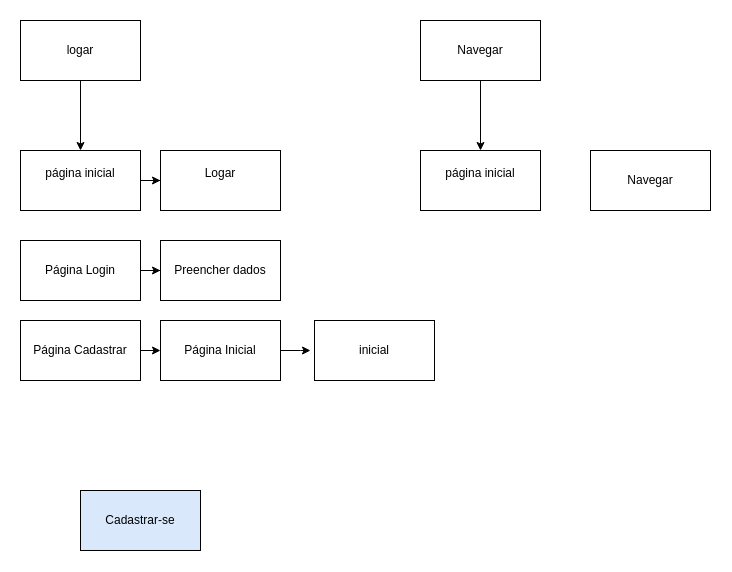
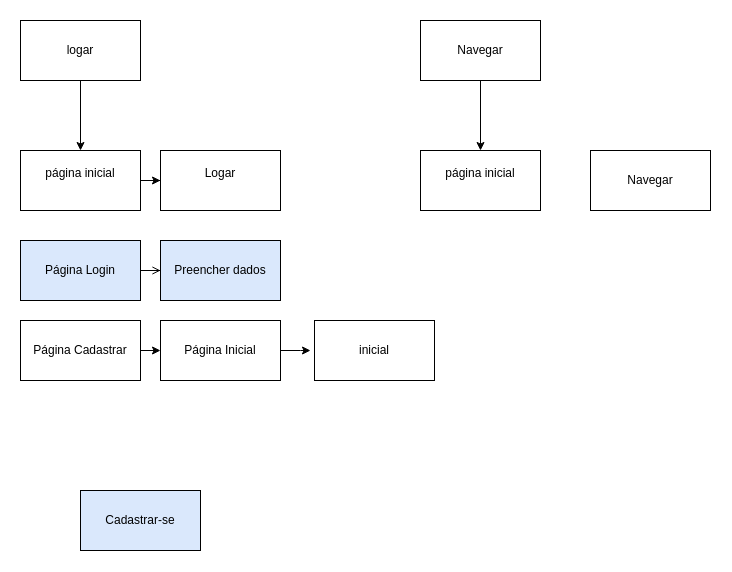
(81, 271) -> (81, 271)
(152, 271) -> (154, 271)
(221, 271) -> (221, 271)
